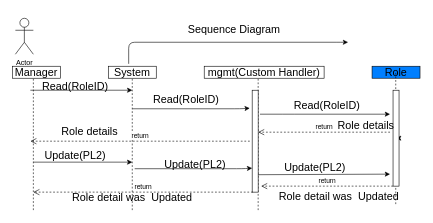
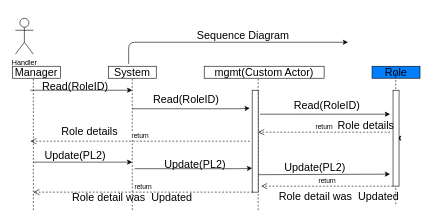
(234, 21) -> (243, 27)
(25, 63) -> (25, 63)
(264, 72) -> (264, 72)
